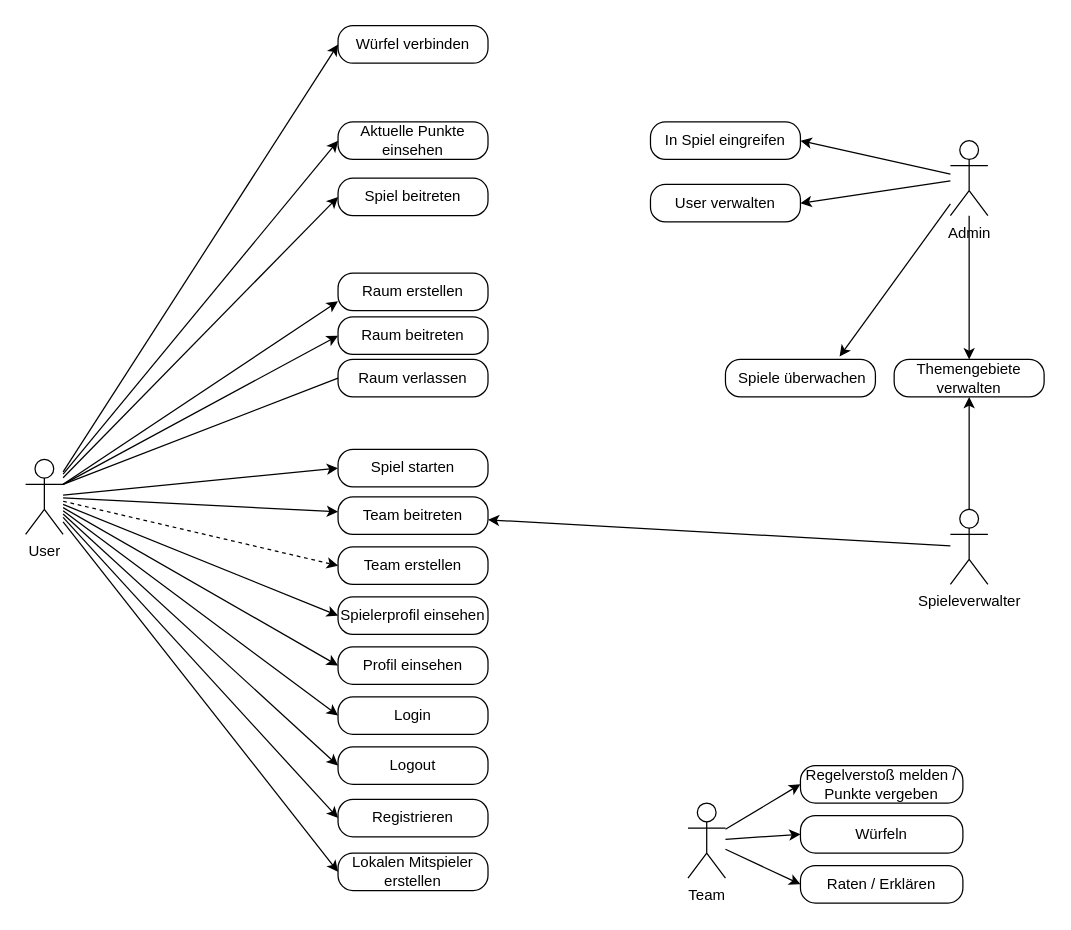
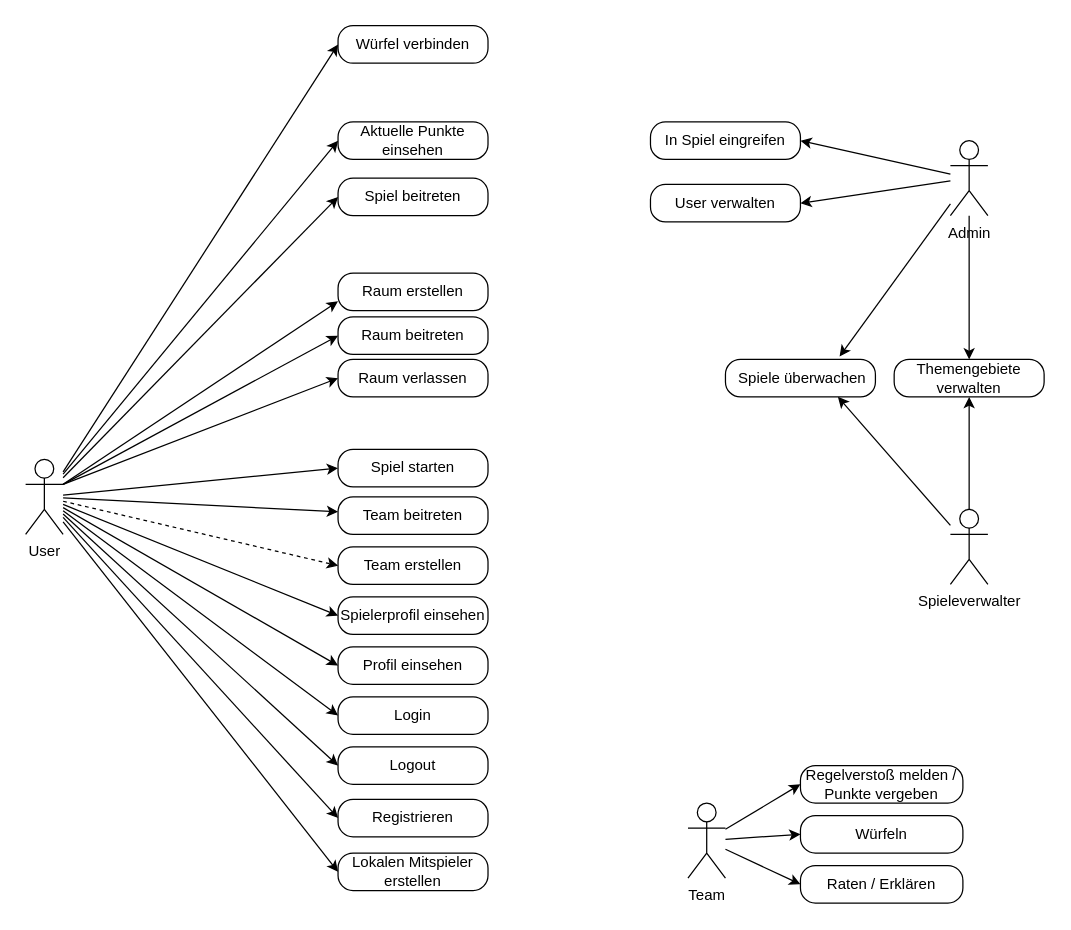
(332, 381) -> (329, 382)
(724, 533) -> (897, 464)
